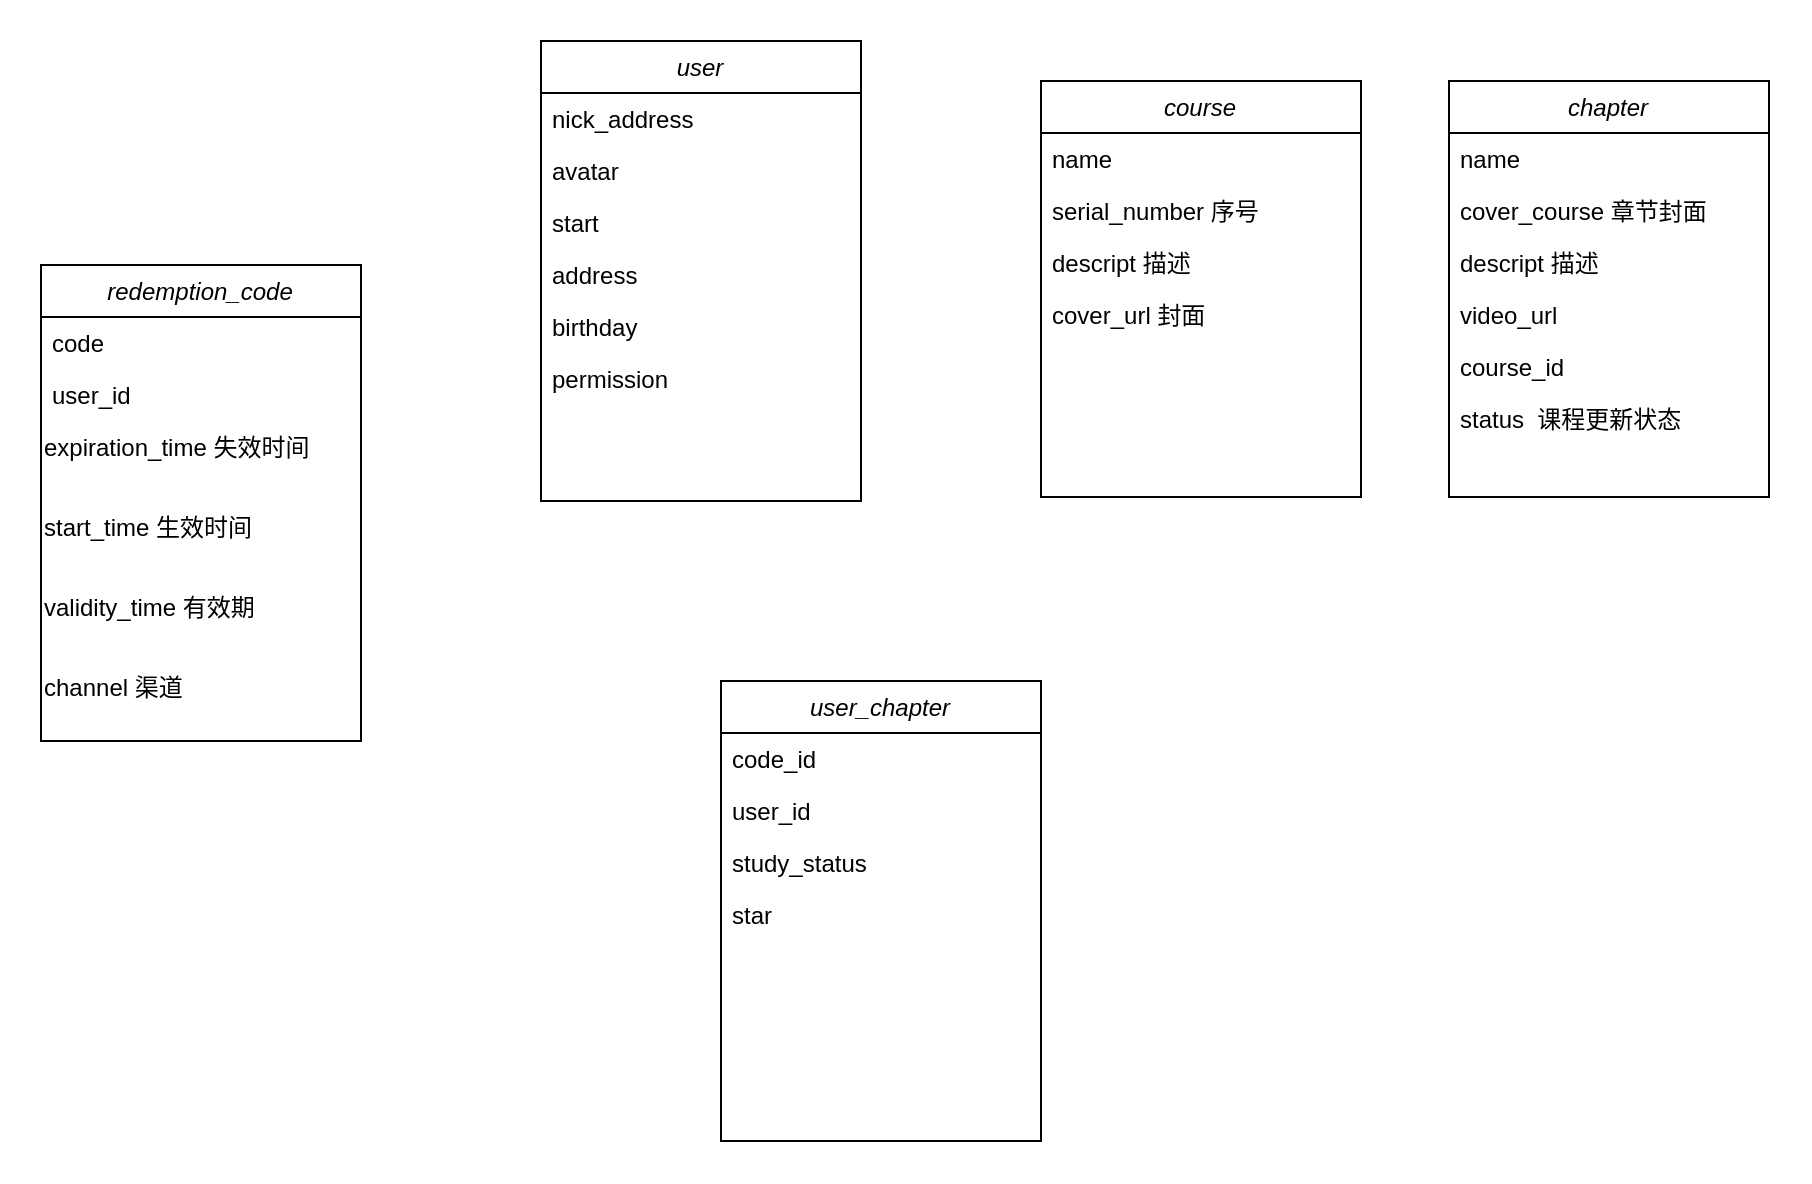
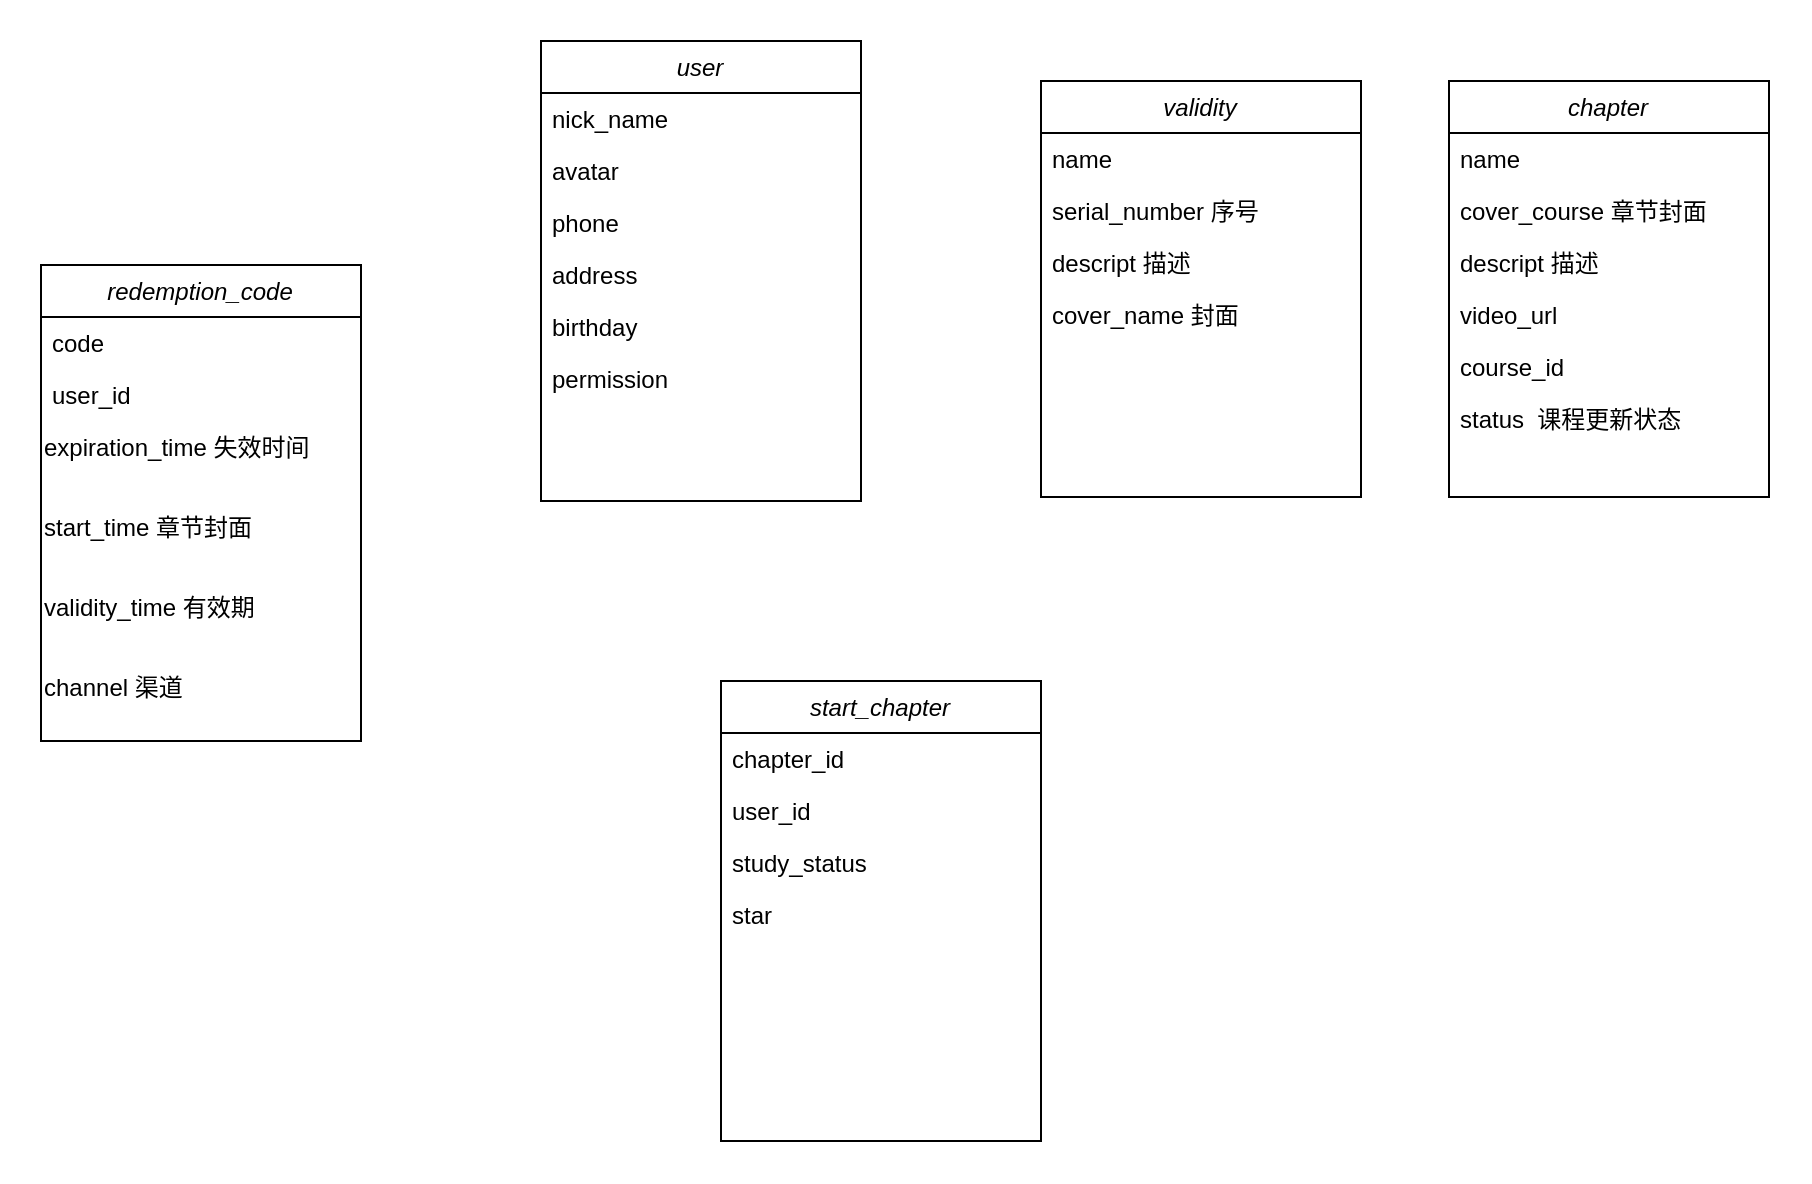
(1200, 108) -> (1200, 108)
(630, 120) -> (609, 120)
(586, 224) -> (586, 224)
(1137, 316) -> (1147, 316)
(161, 529) -> (161, 529)
(880, 708) -> (880, 708)
(776, 760) -> (796, 760)
